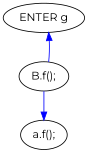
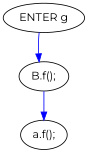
(49, 51) -> (38, 43)
